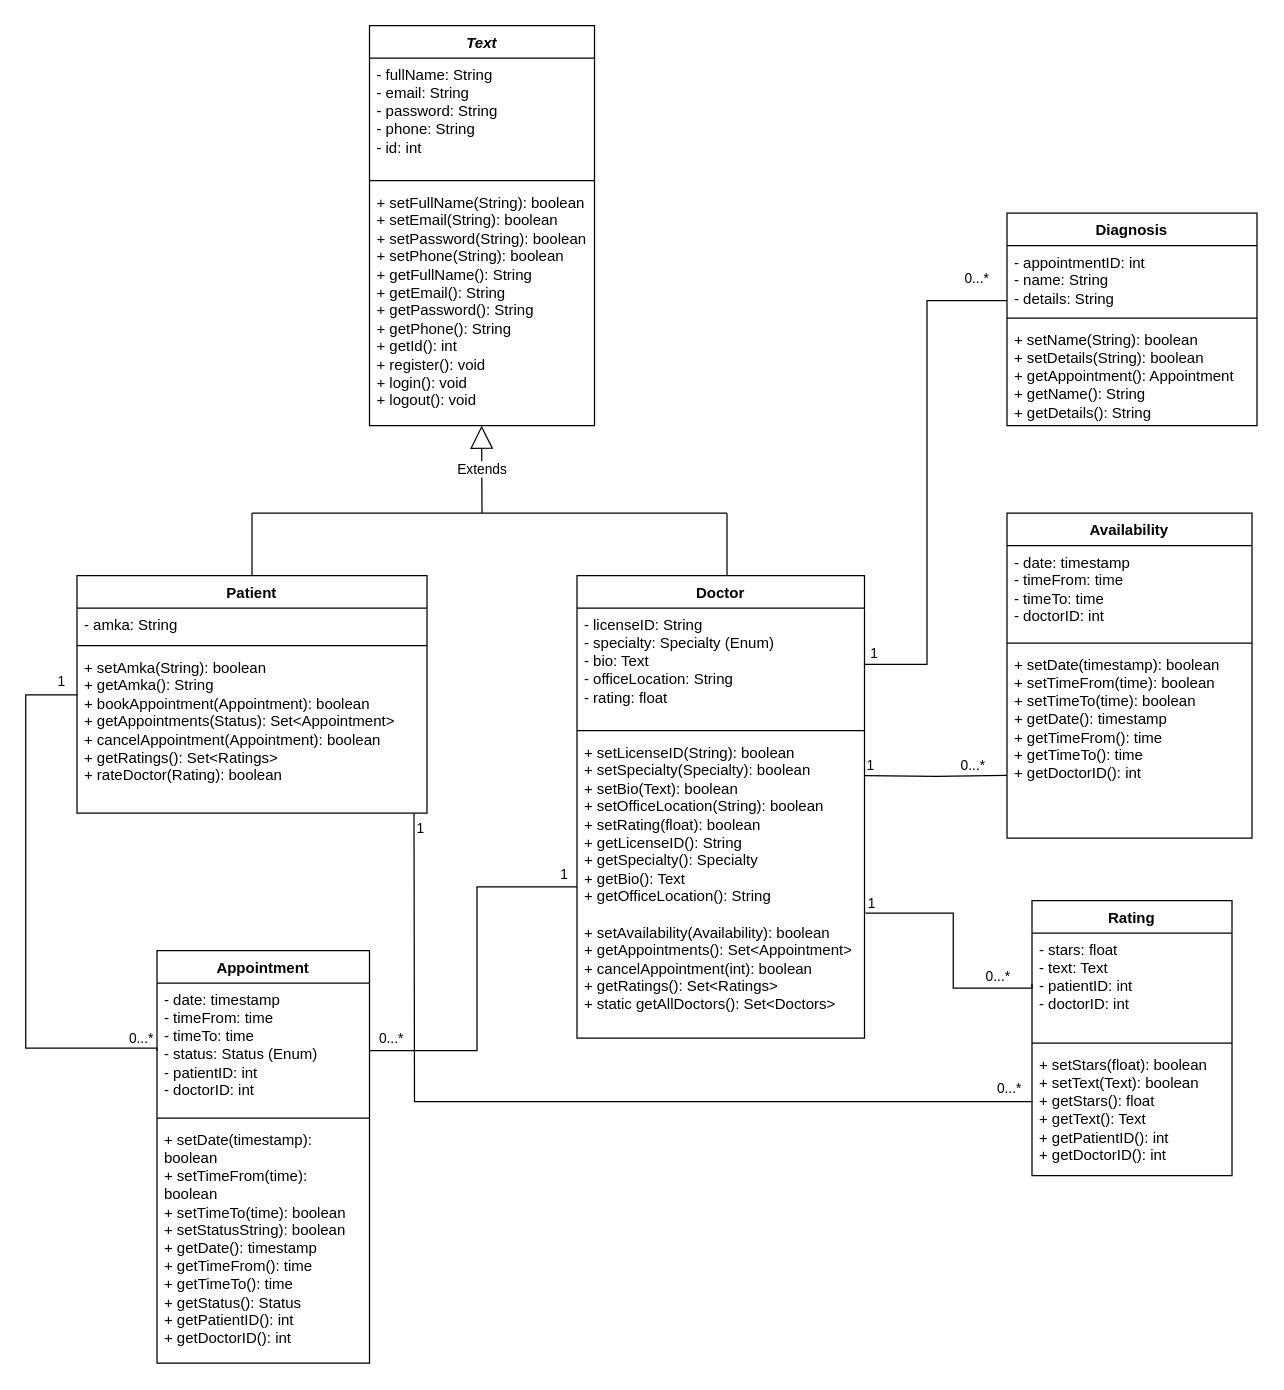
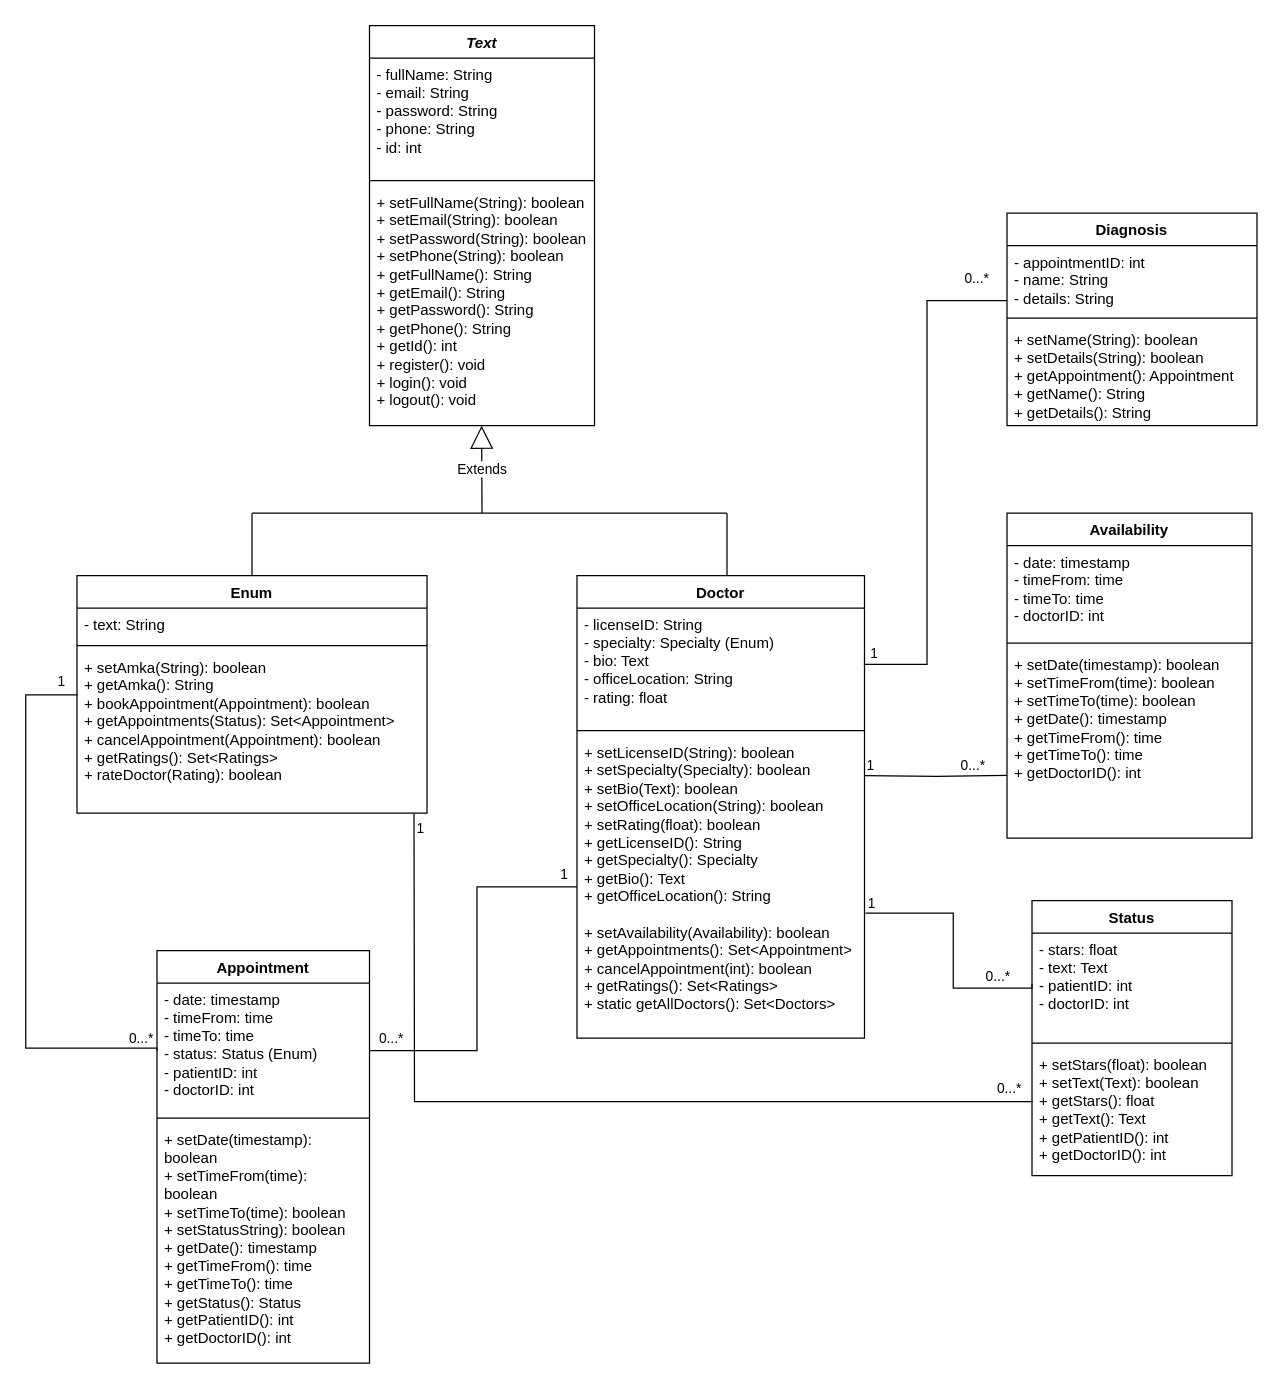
(252, 593) -> (252, 593)
(135, 626) -> (135, 626)
(1132, 918) -> (1132, 918)
